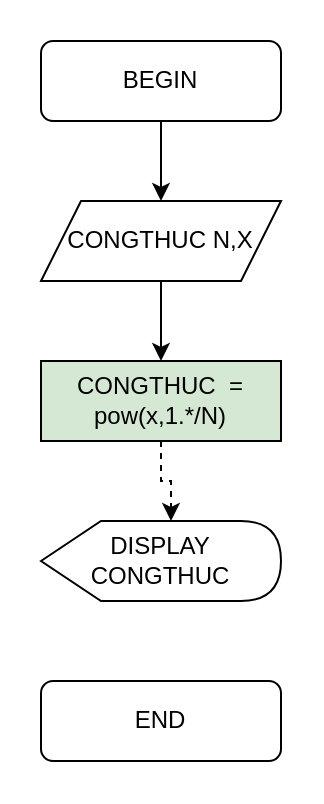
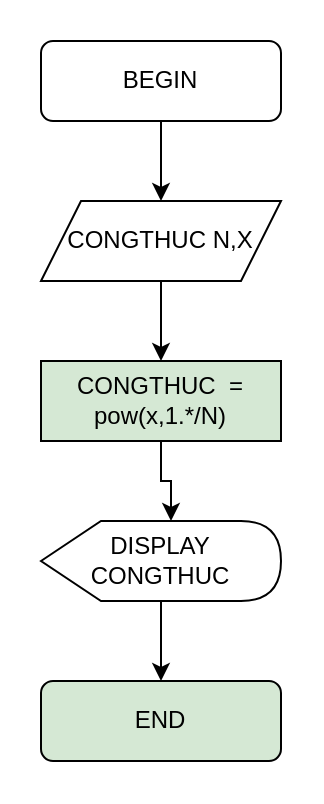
(161, 479) -> (161, 479)
none -> (161, 634)
(161, 721) -> (161, 721)
